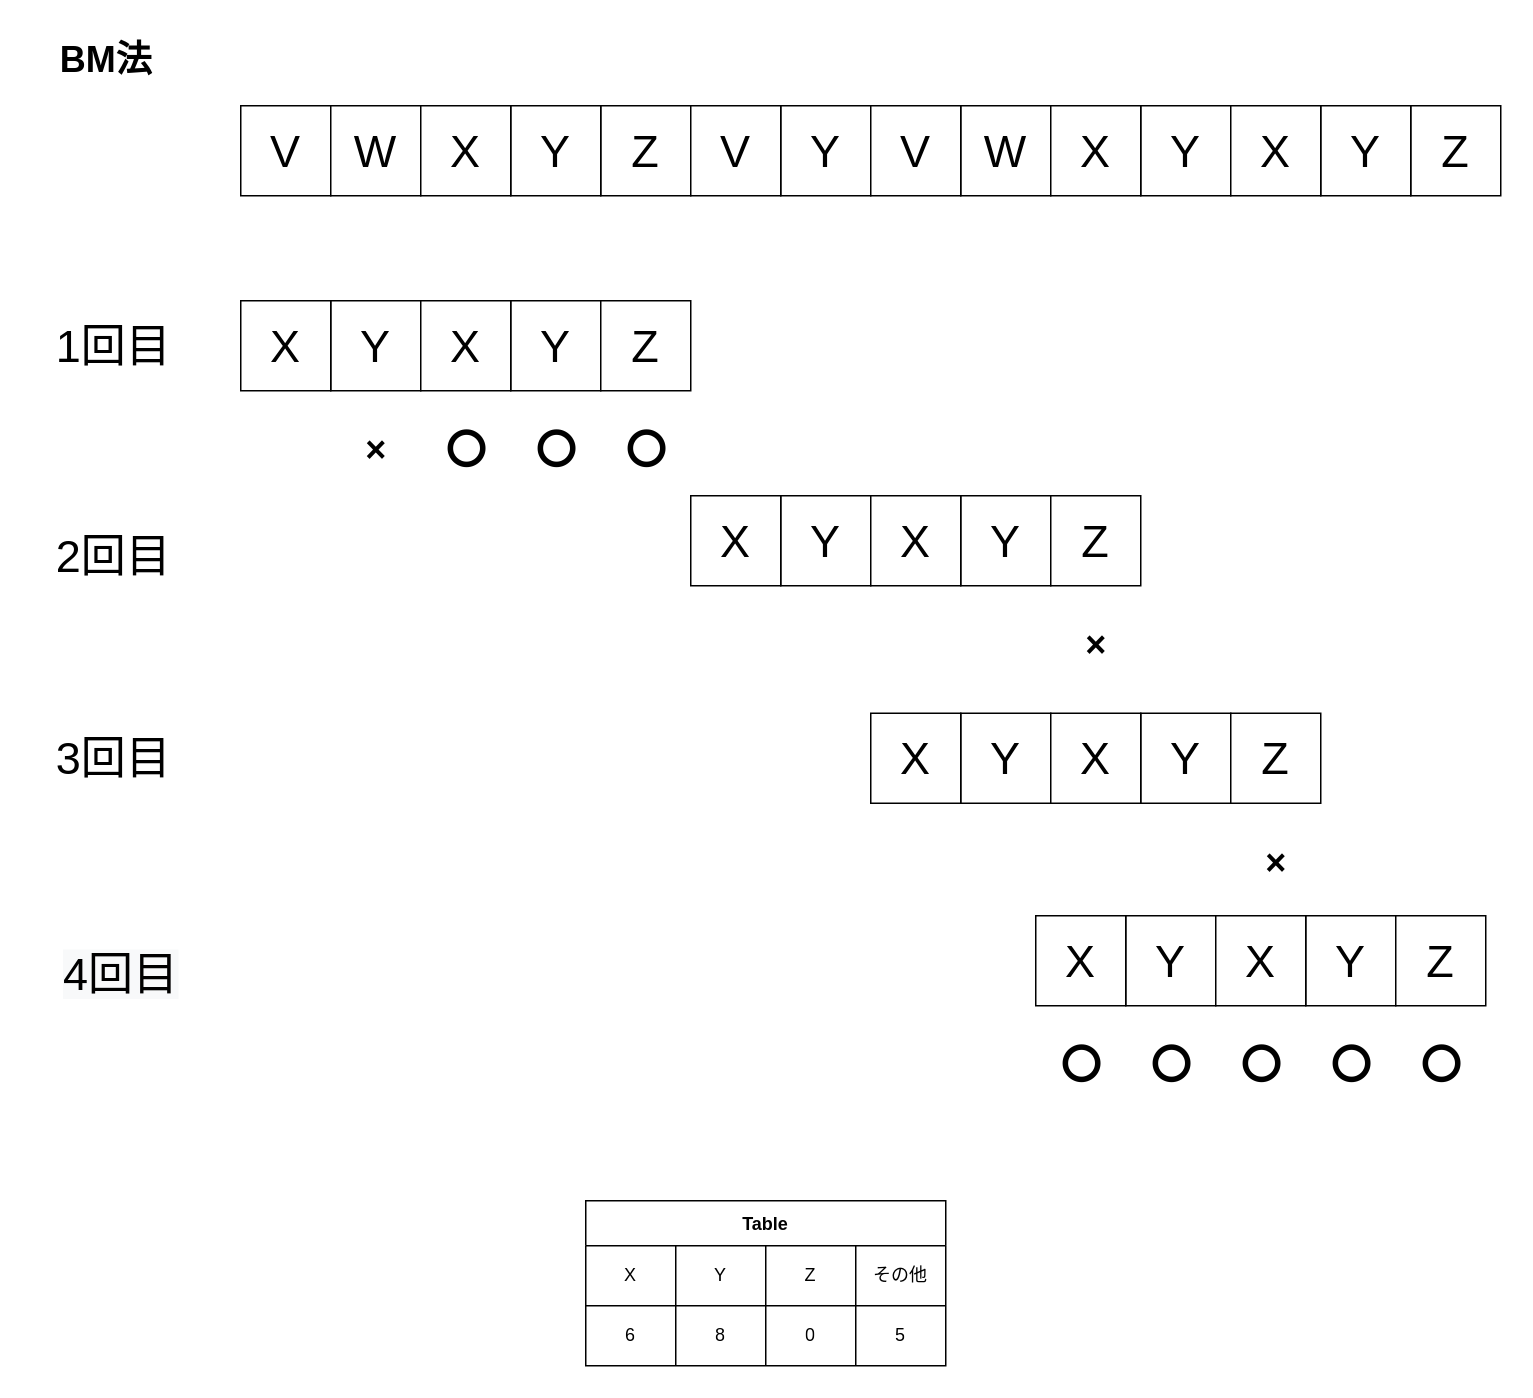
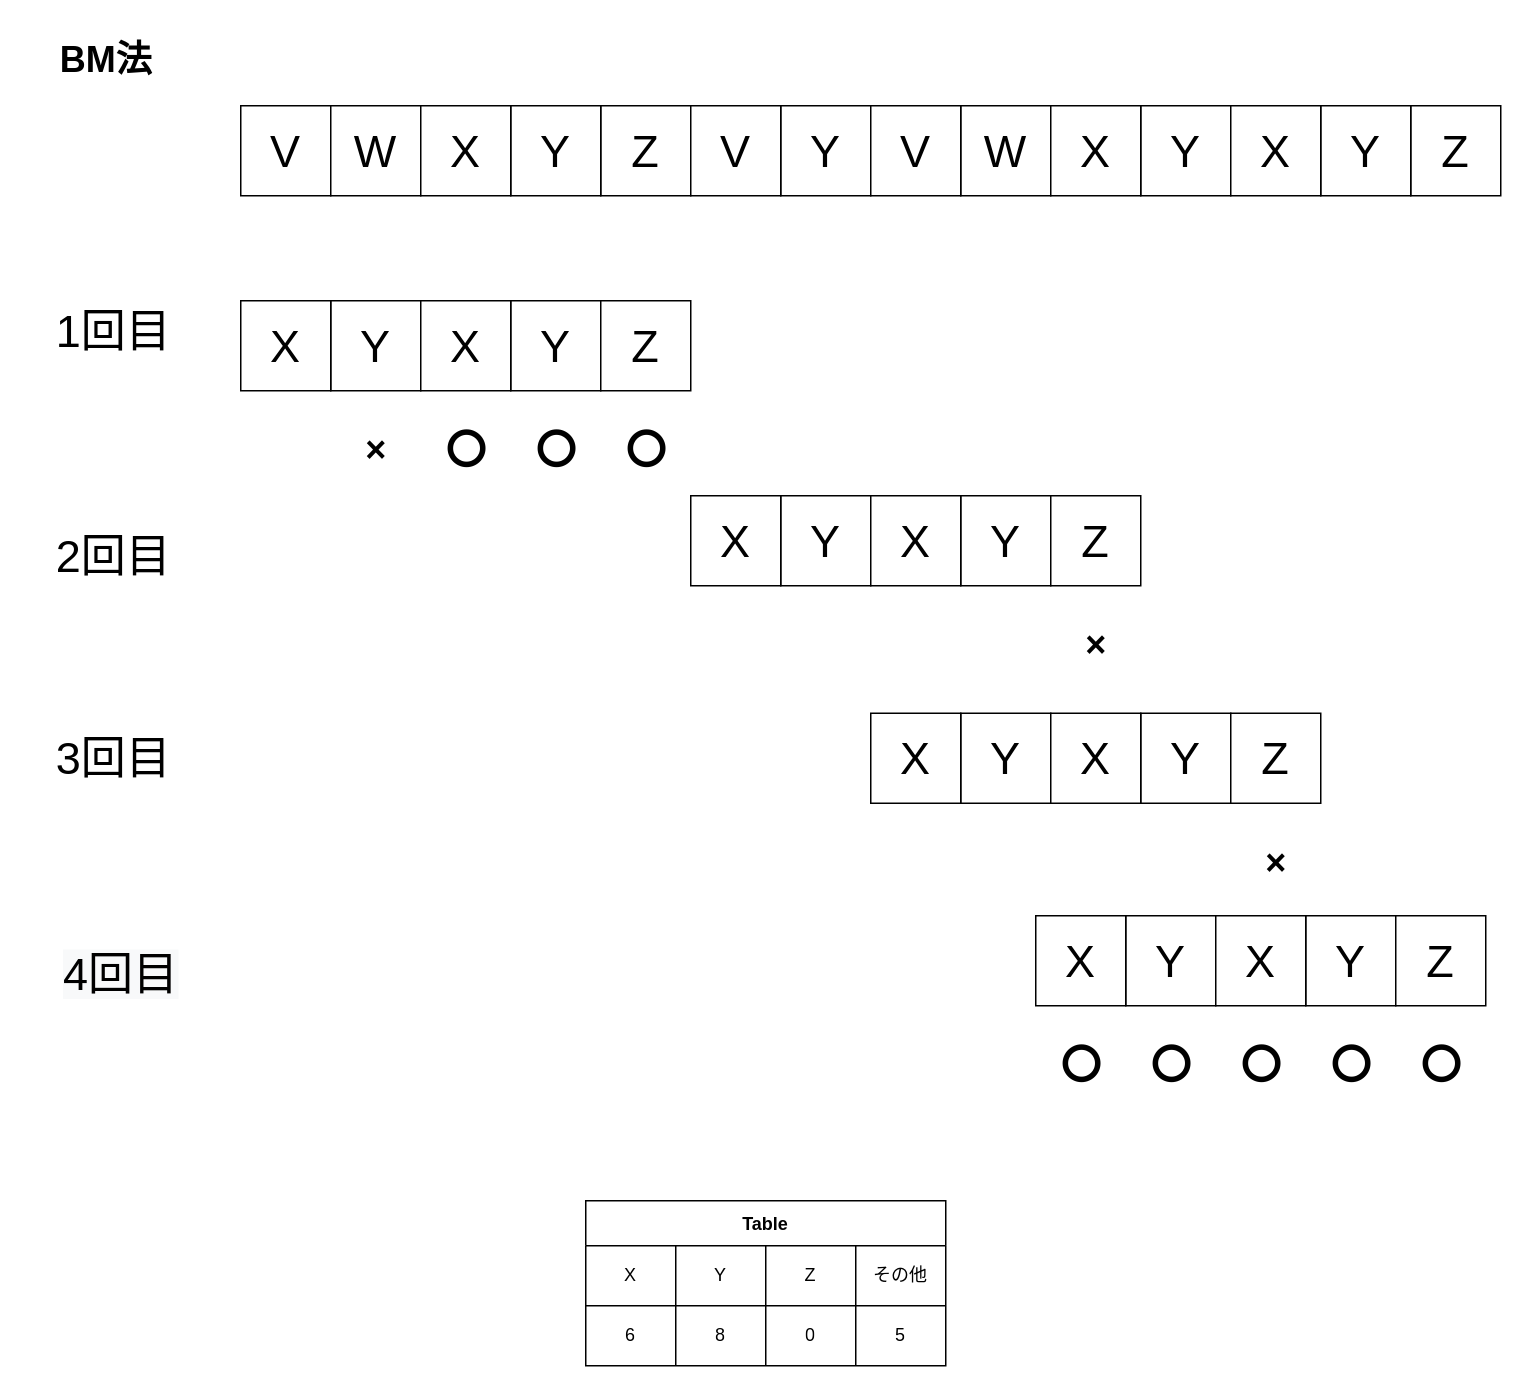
(113, 346) -> (113, 331)
